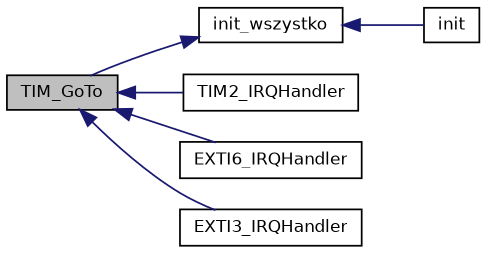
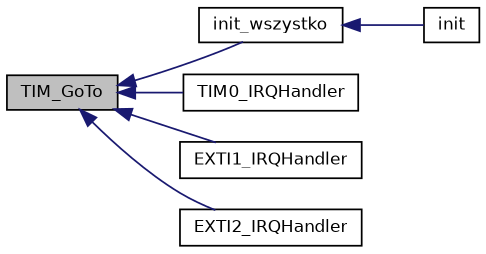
(136, 58) -> (189, 63)
(271, 93) -> (271, 93)
(271, 160) -> (271, 160)
(271, 228) -> (271, 228)
